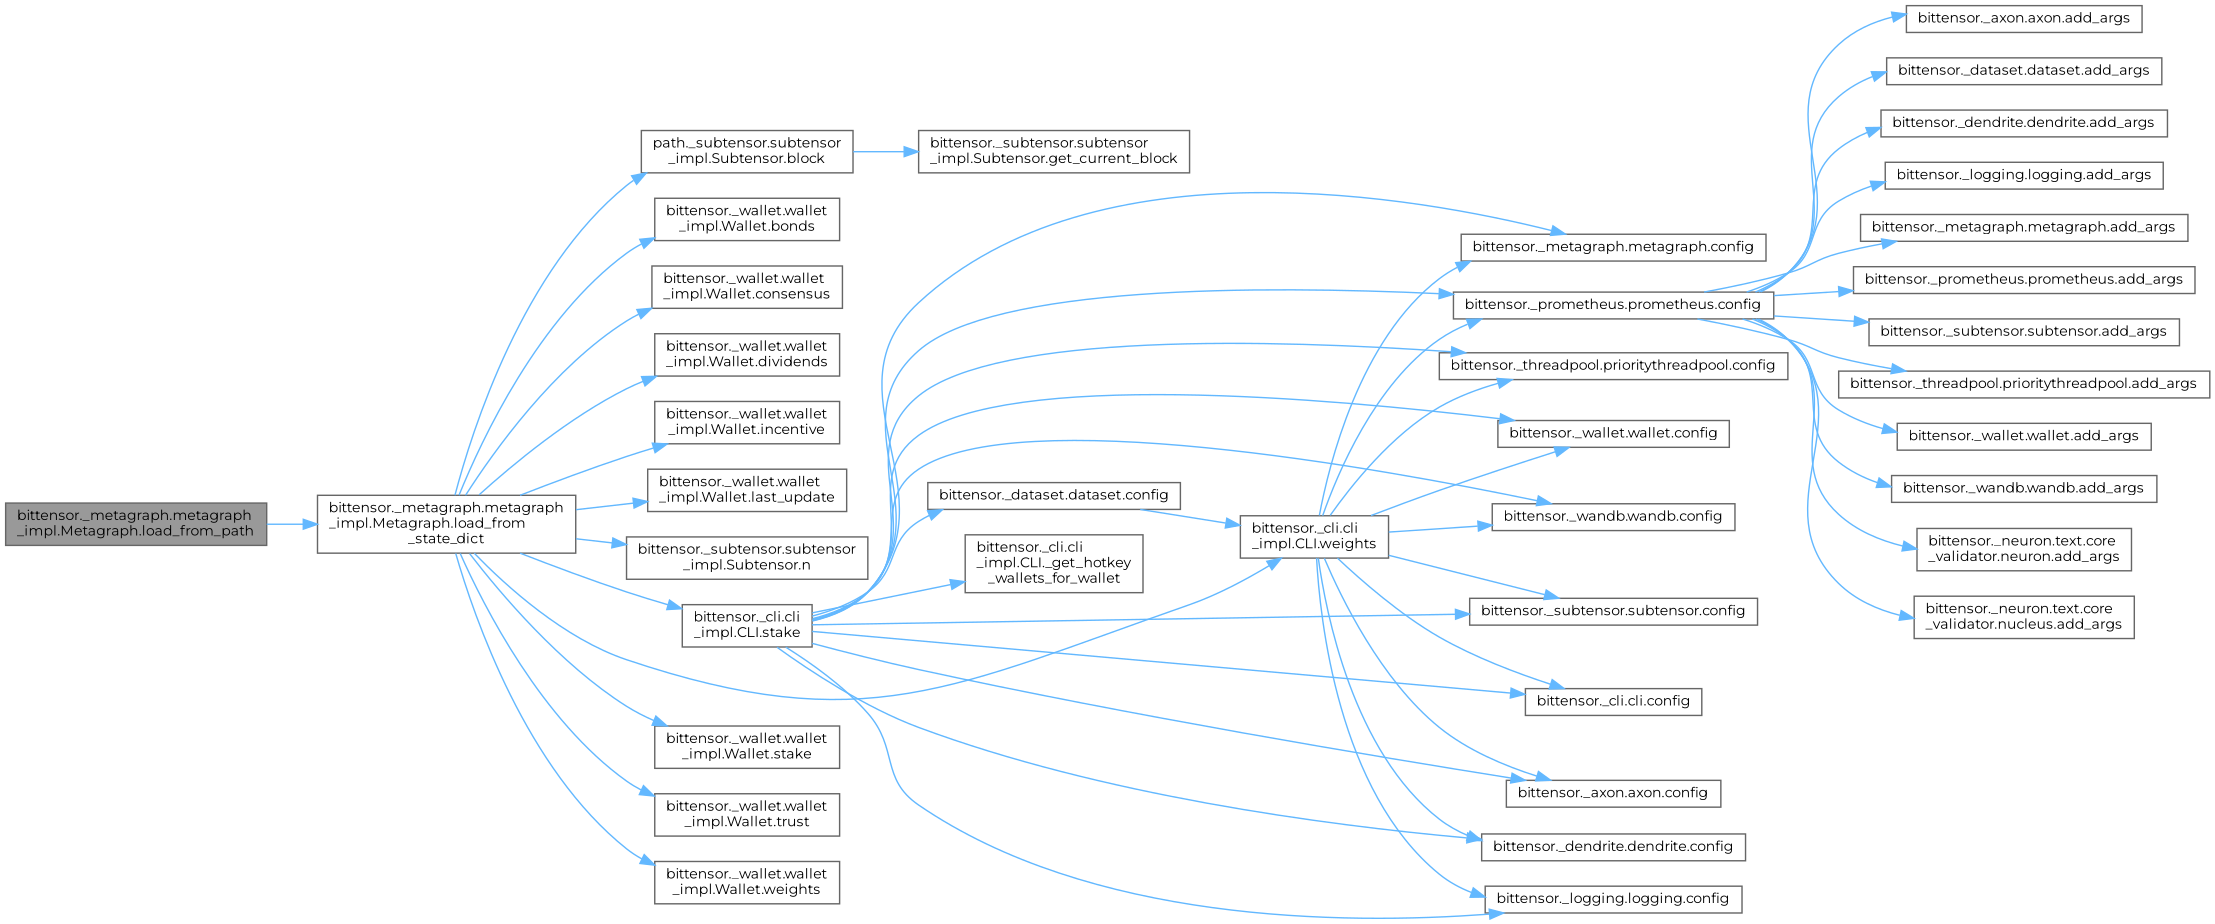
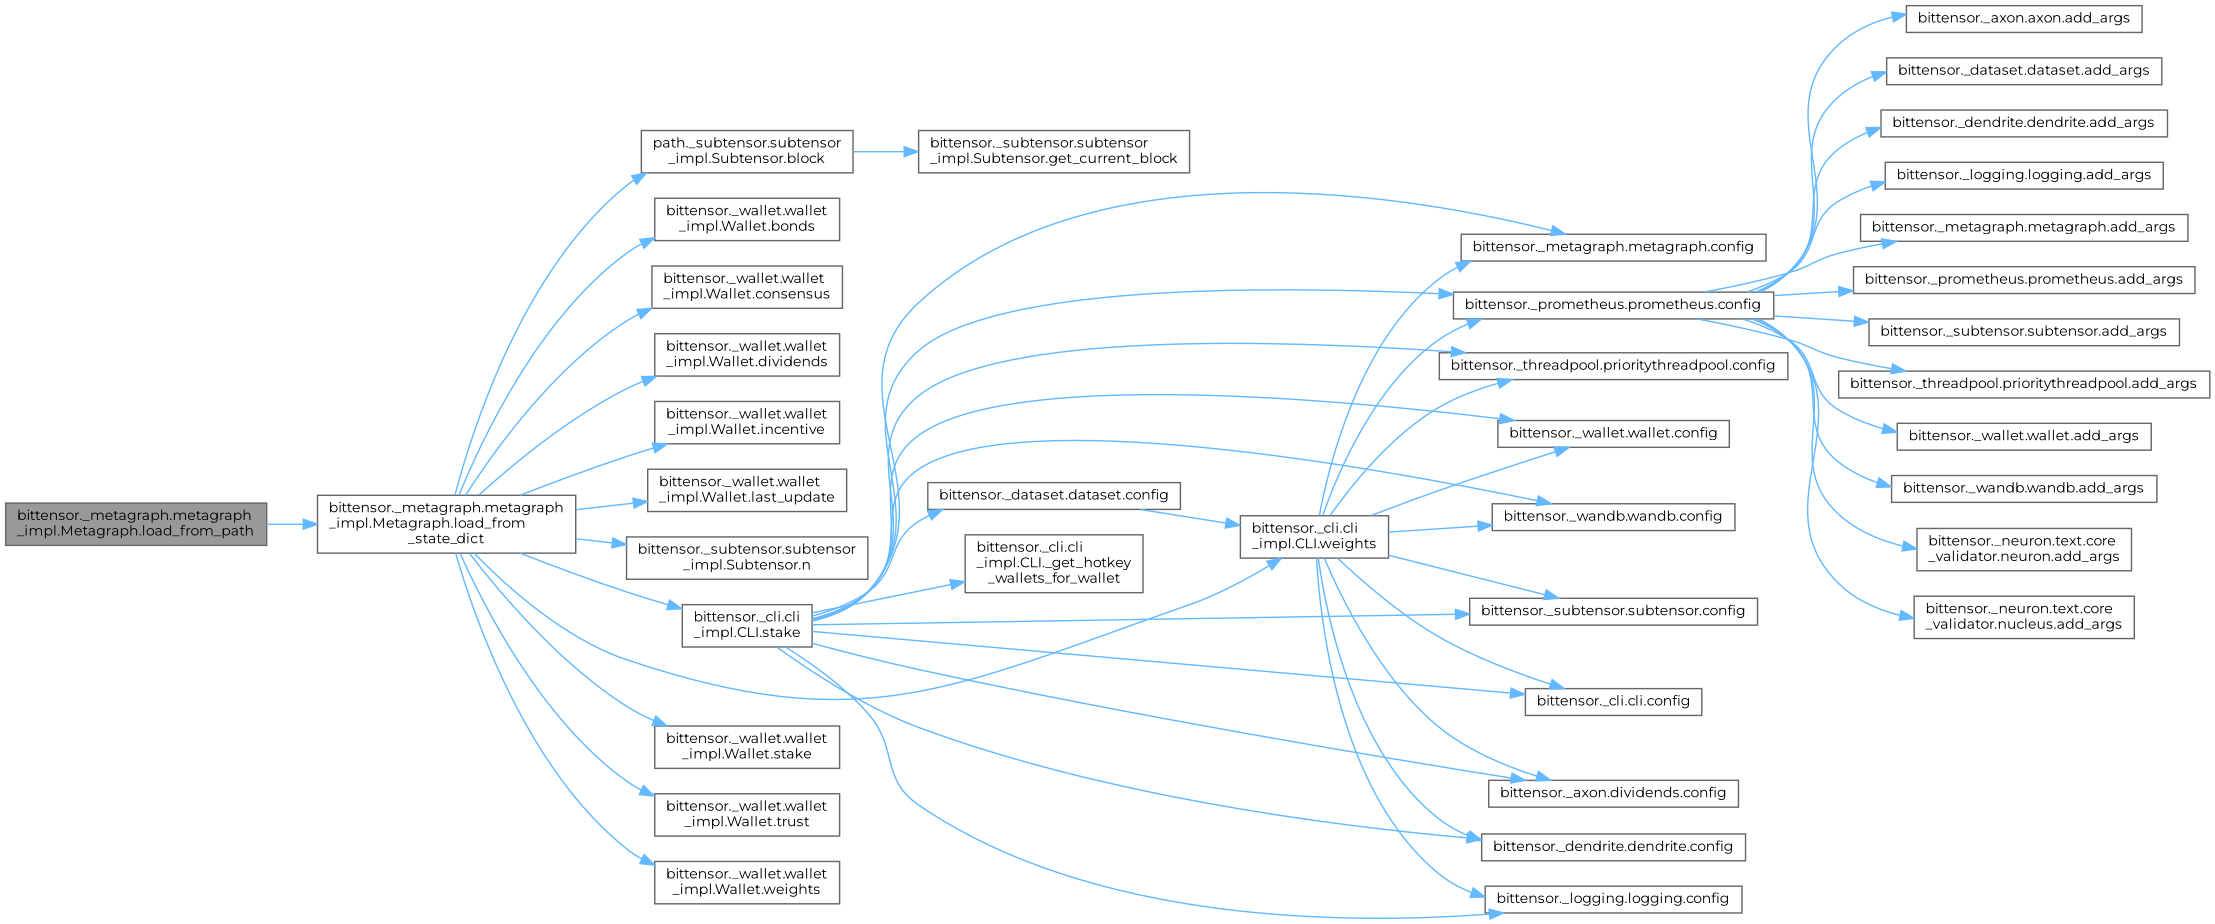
(1614, 794) -> (1614, 794)
